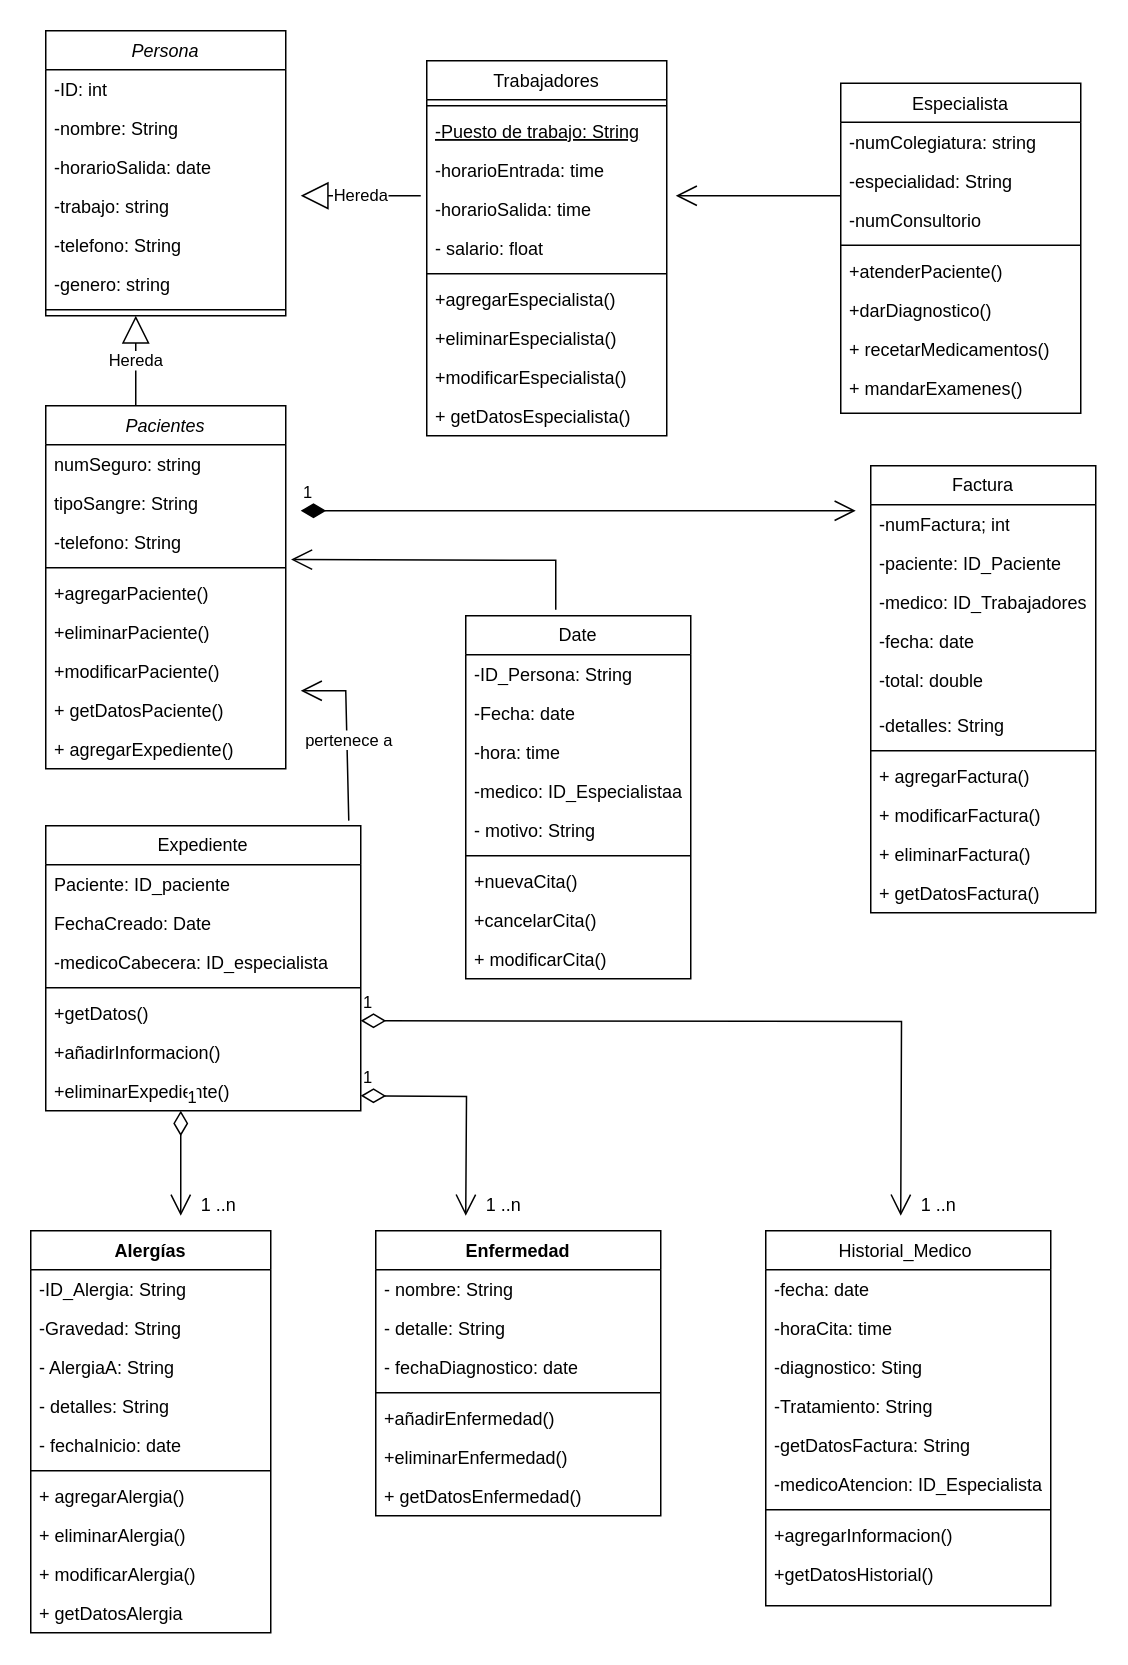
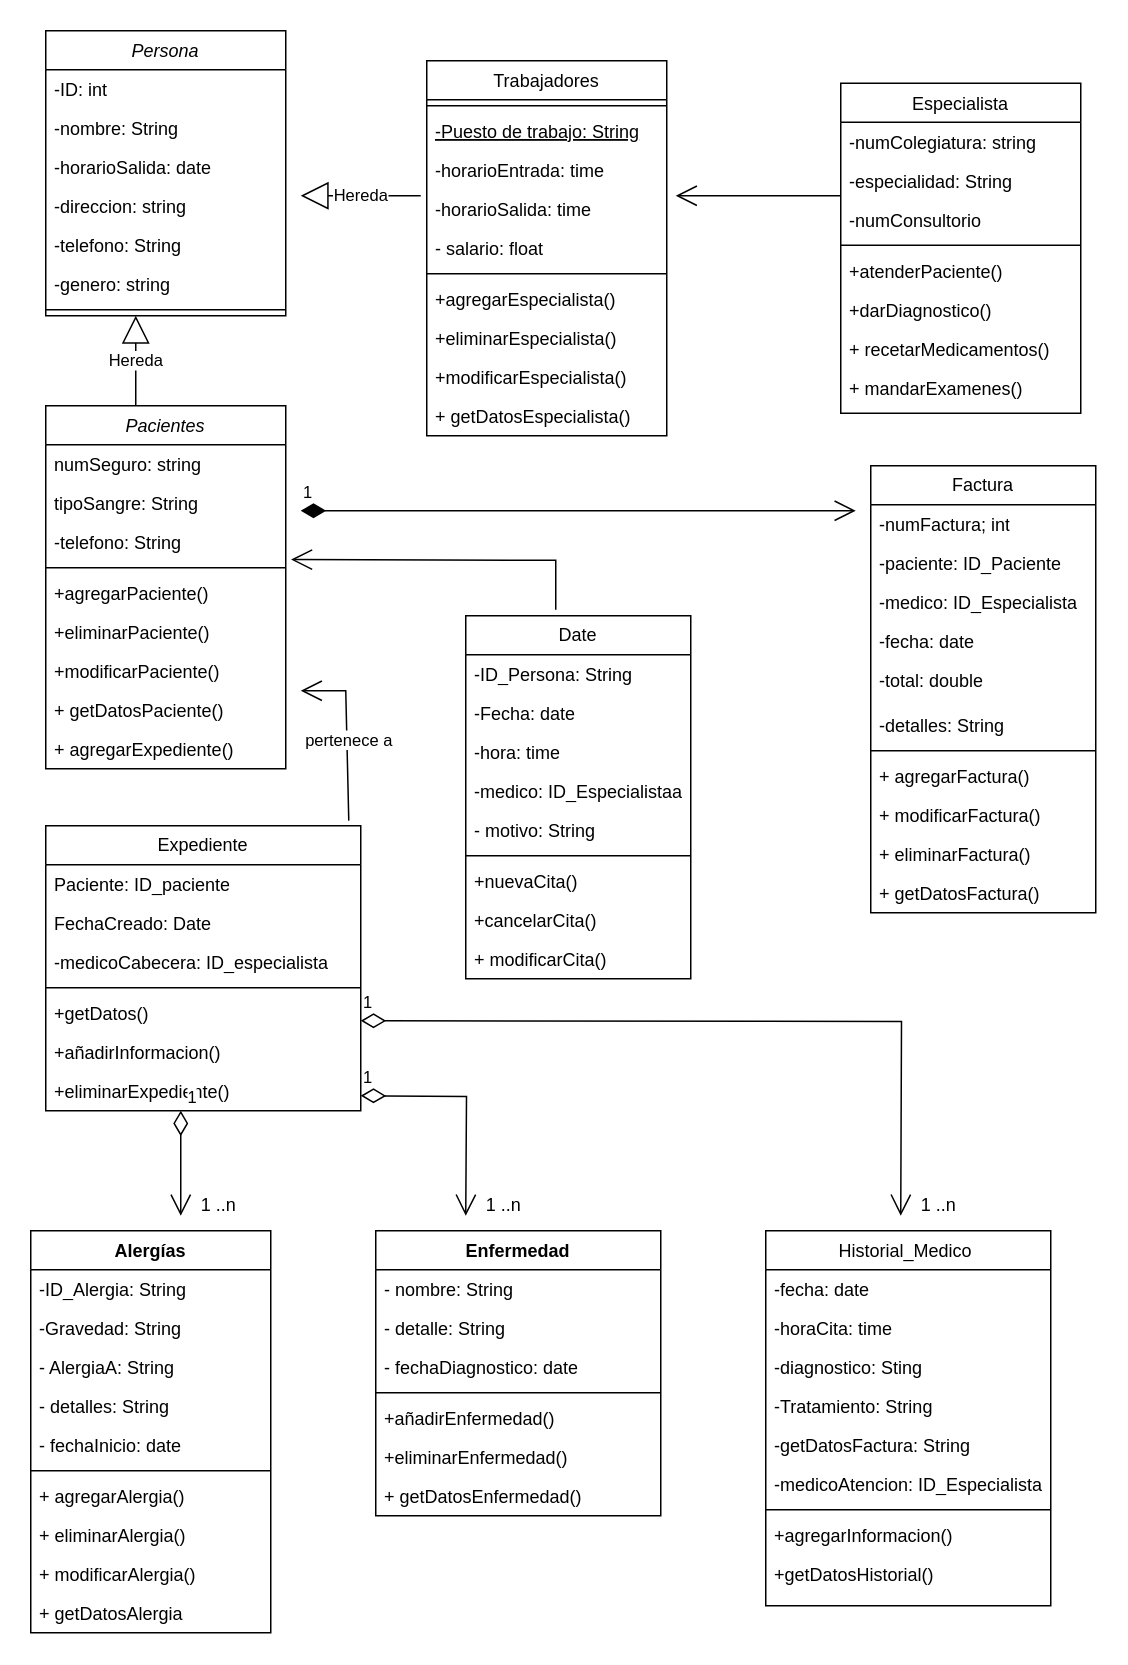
(128, 208) -> (134, 208)
(985, 615) -> (985, 615)
